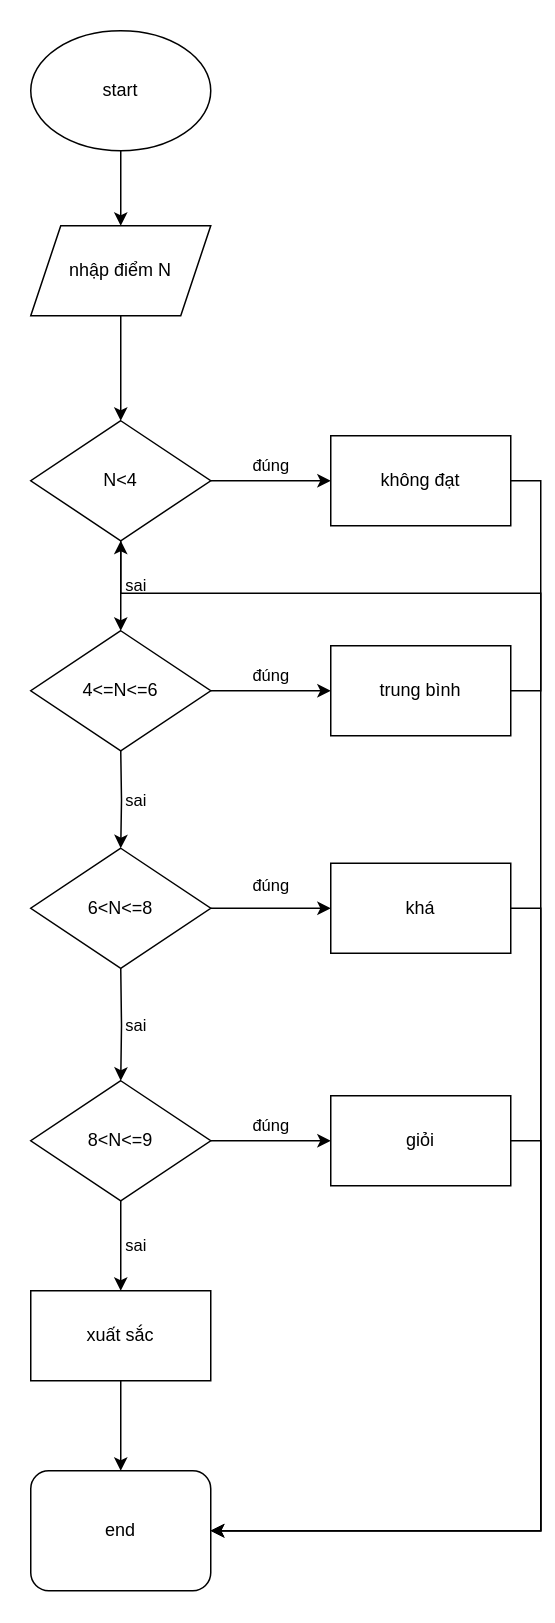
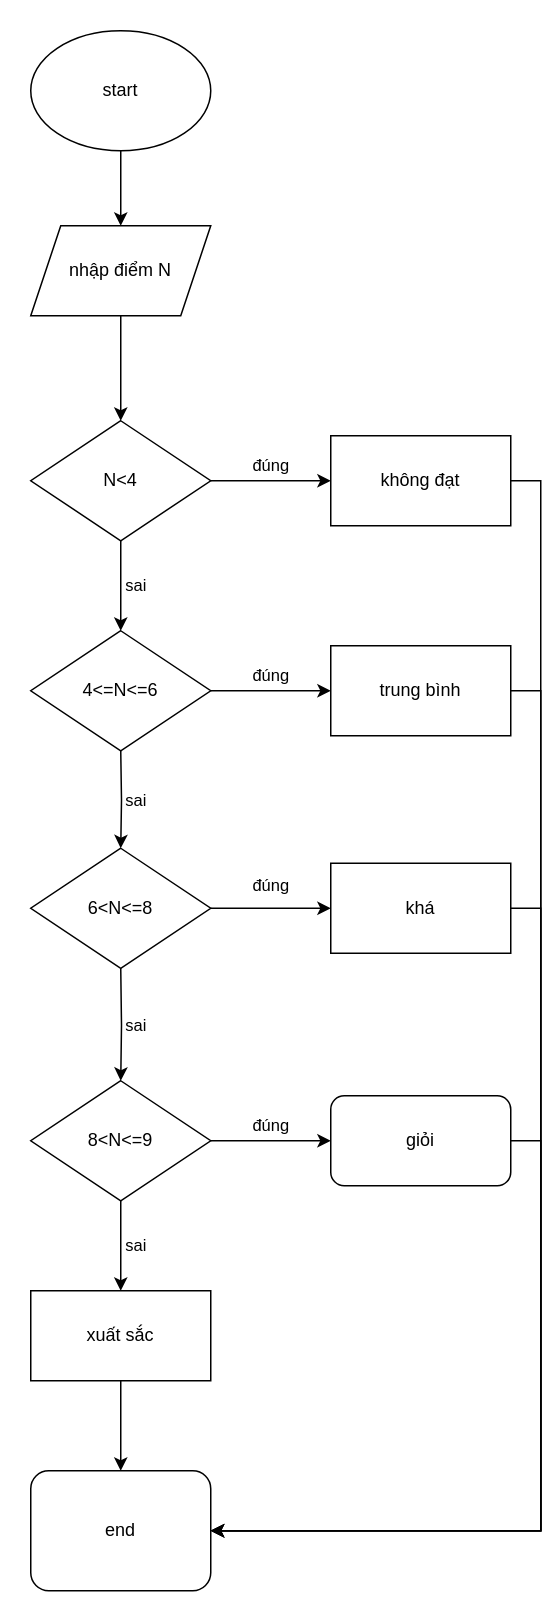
(331, 593) -> (541, 1531)
(421, 1141) -> (421, 1141)
